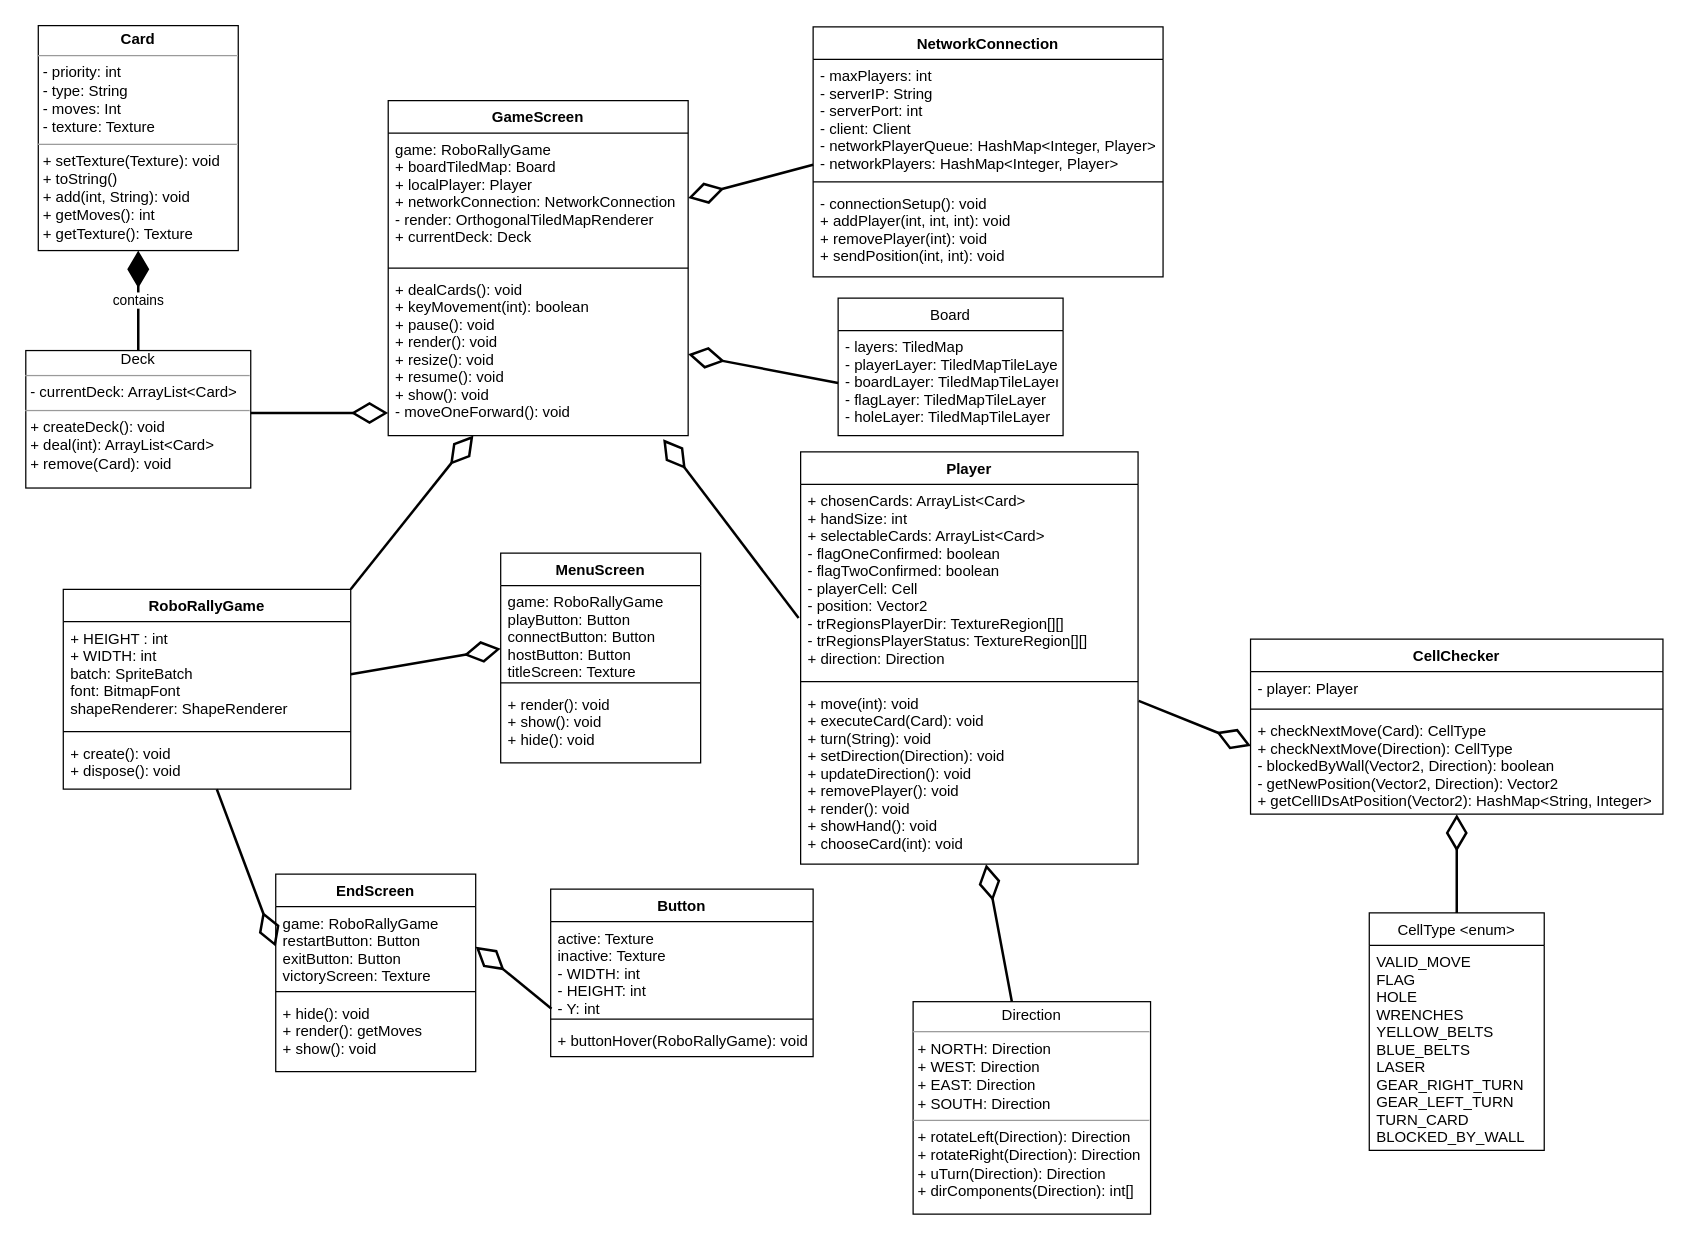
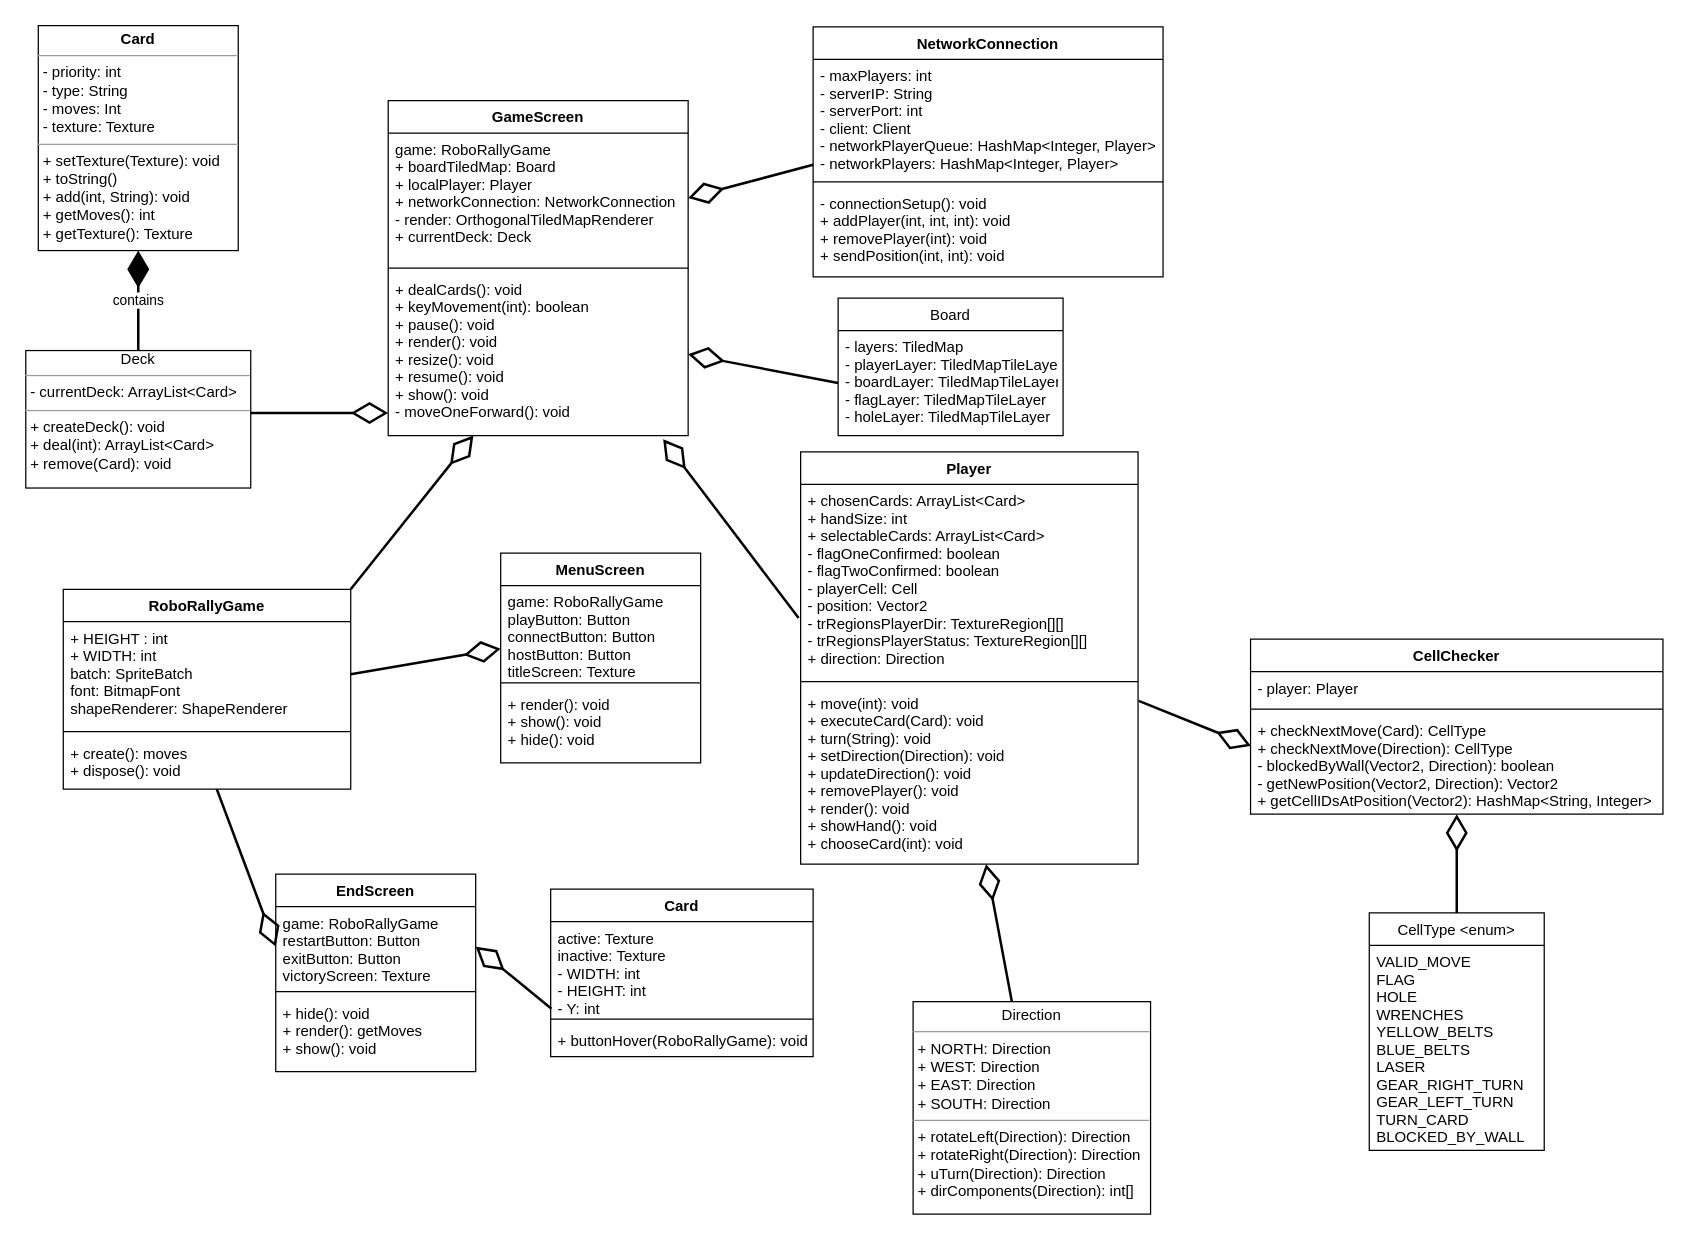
(129, 754) -> (136, 754)
(681, 906) -> (681, 906)
